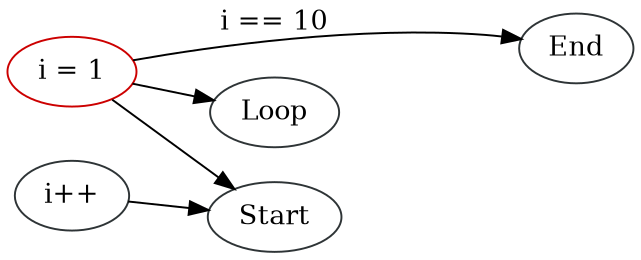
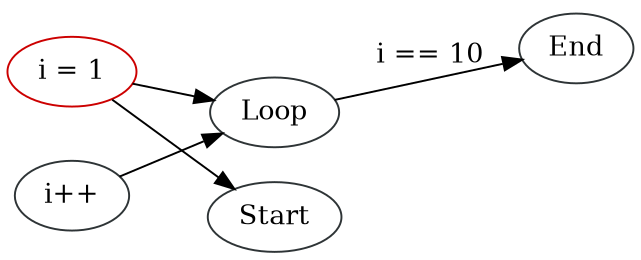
(317, 37) -> (419, 82)
(159, 205) -> (162, 159)
